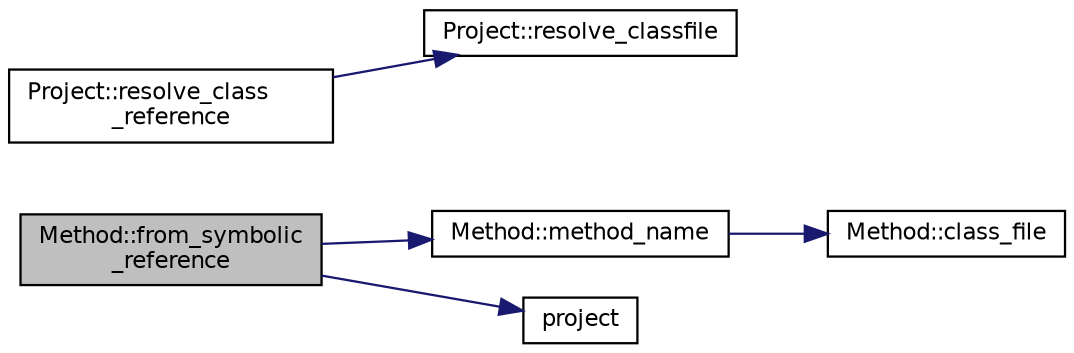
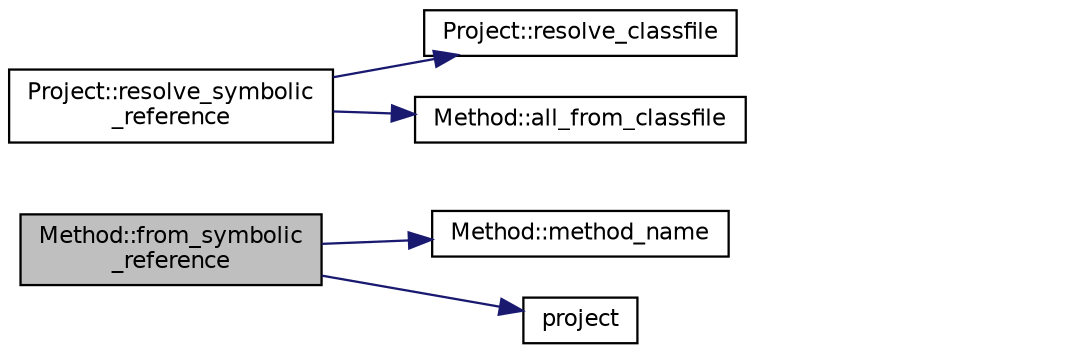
(171, 106) -> (171, 106)
none -> (580, 120)
(946, 234) -> none
